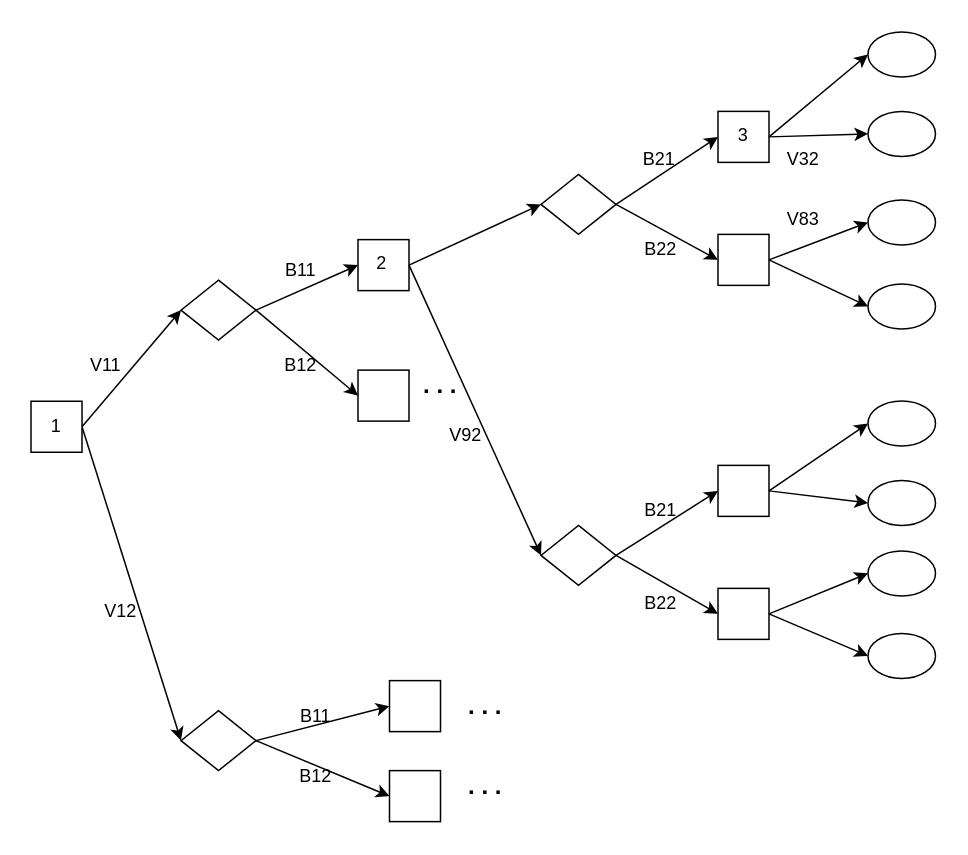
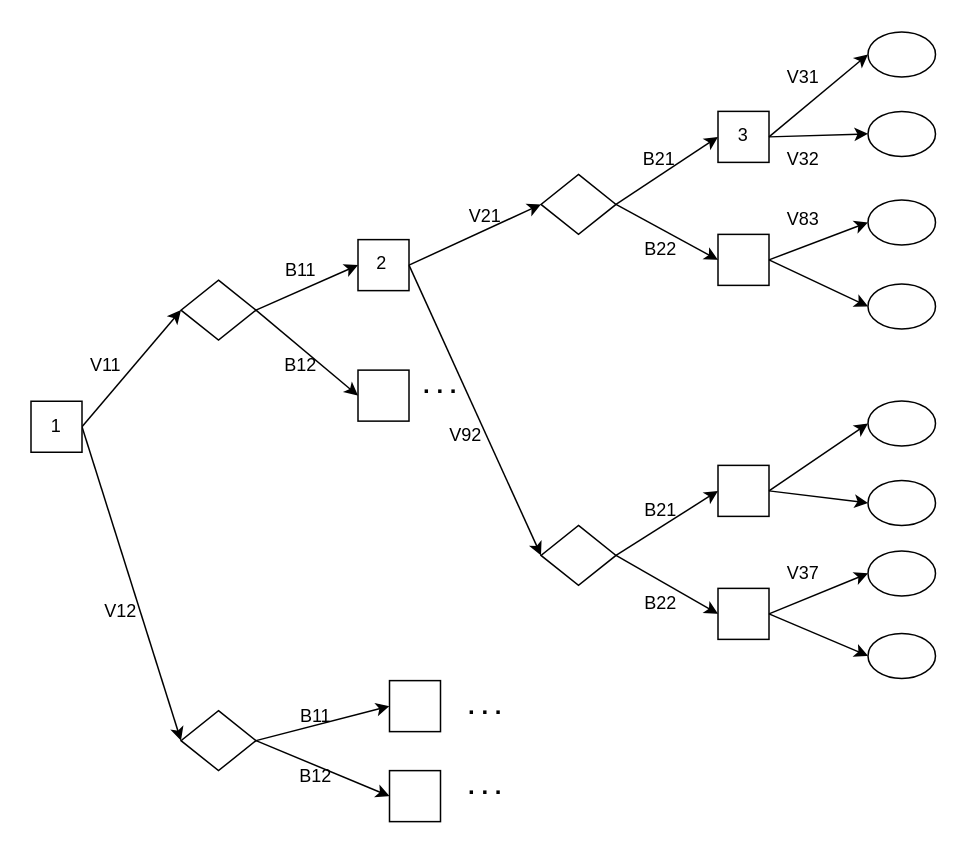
none -> (803, 77)
none -> (485, 217)
none -> (803, 573)
